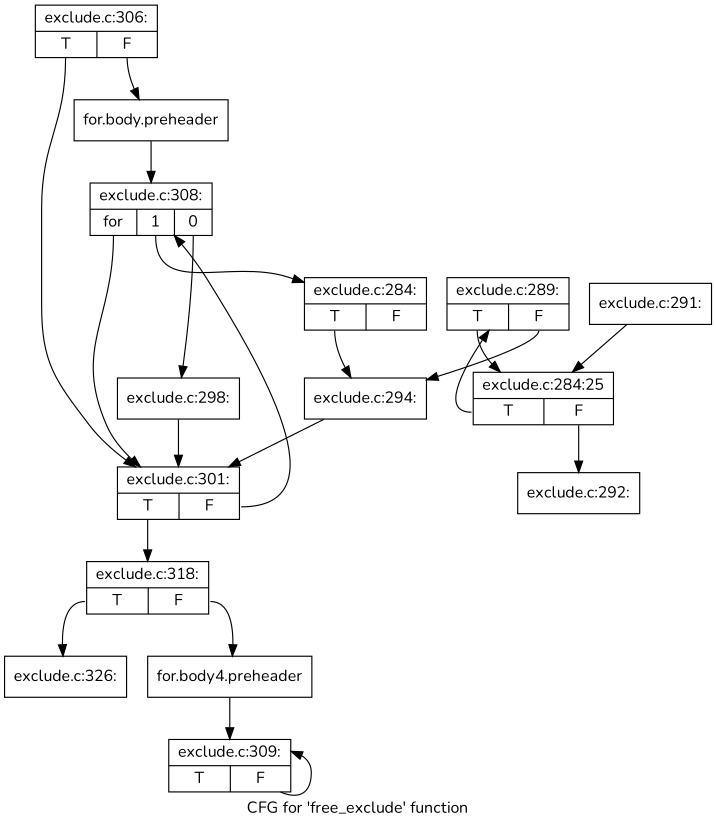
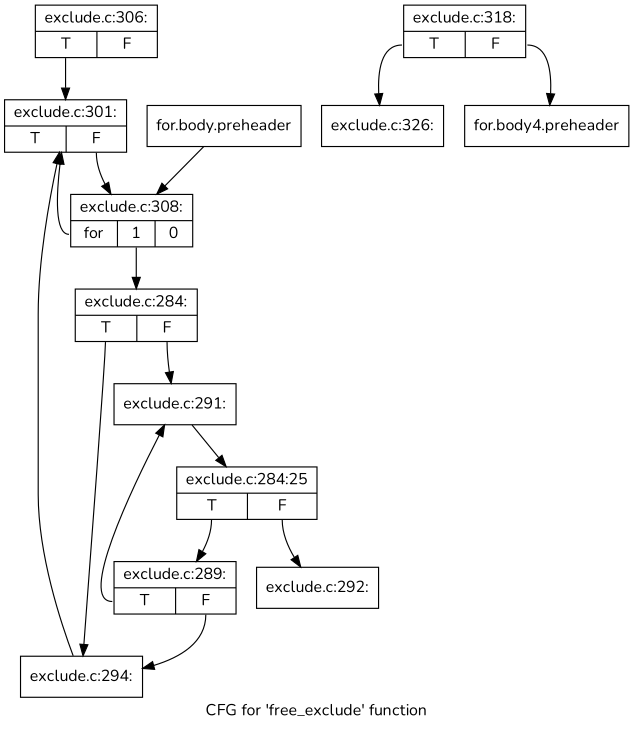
(129, 74) -> none
(483, 352) -> (120, 518)
none -> (168, 357)
(178, 399) -> none
(148, 535) -> none
(230, 766) -> none
